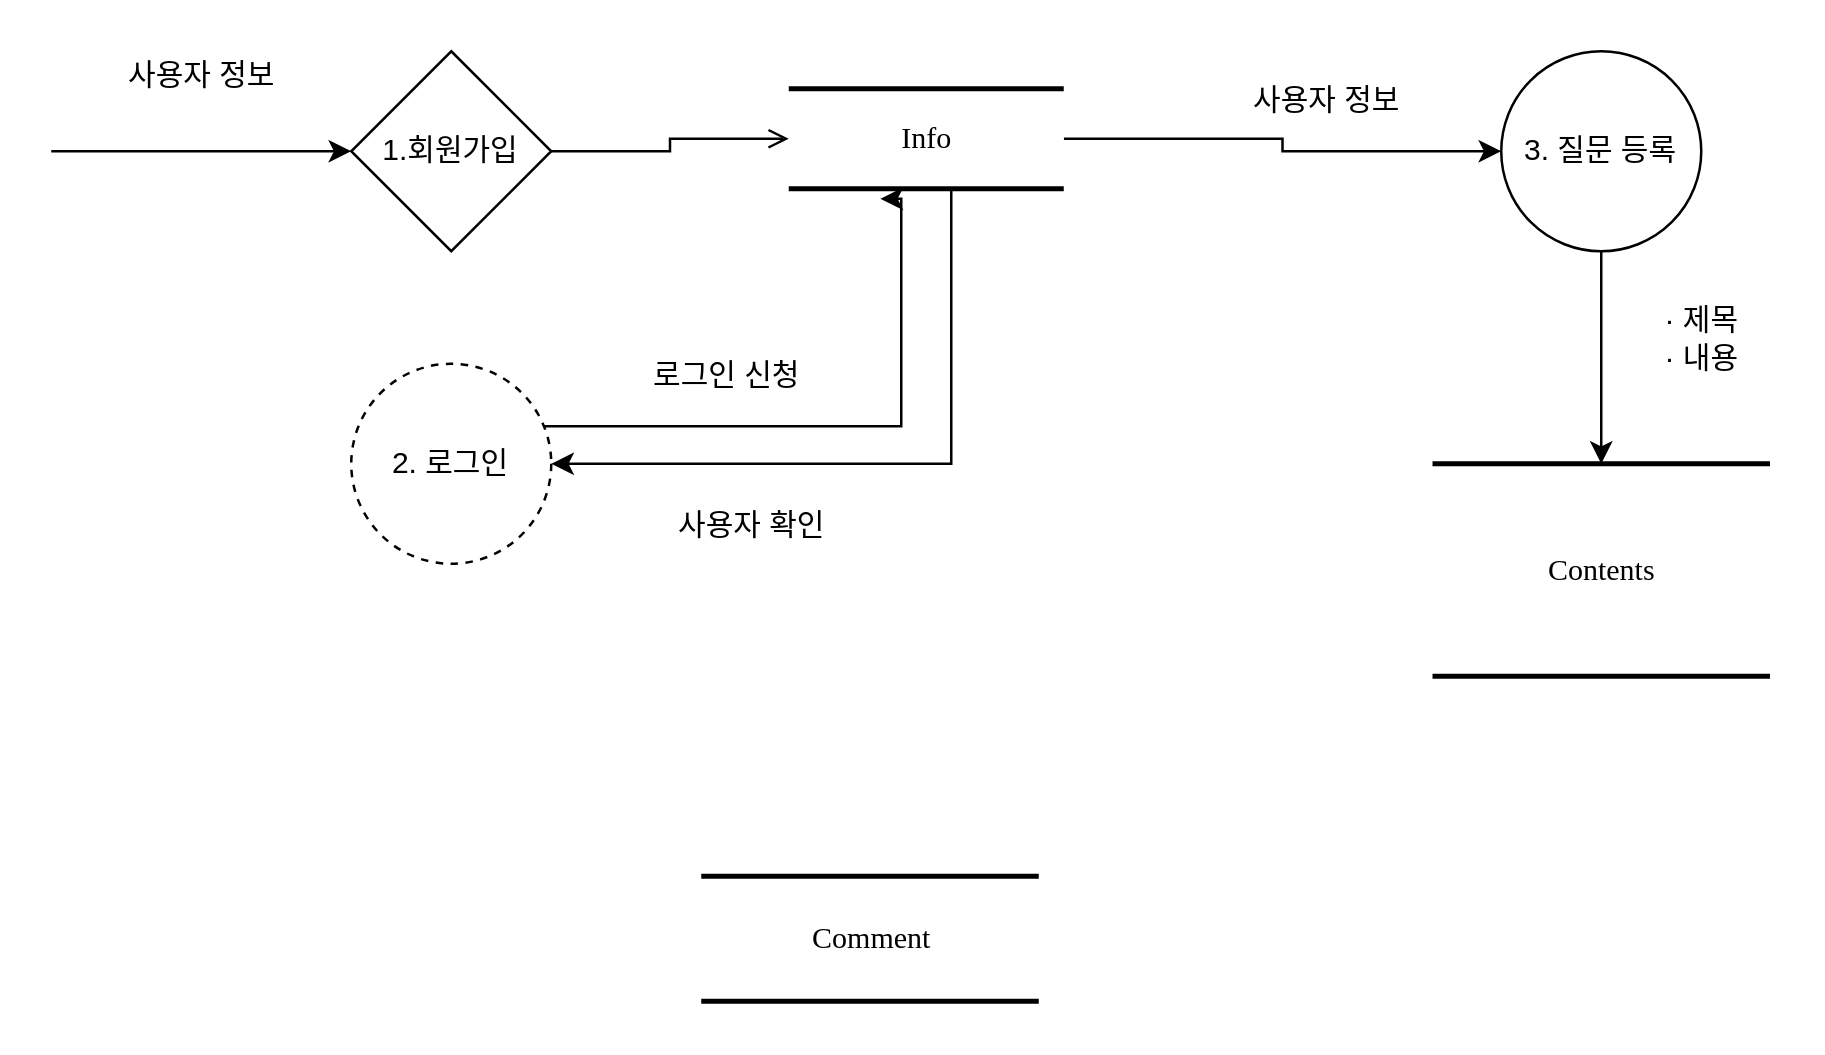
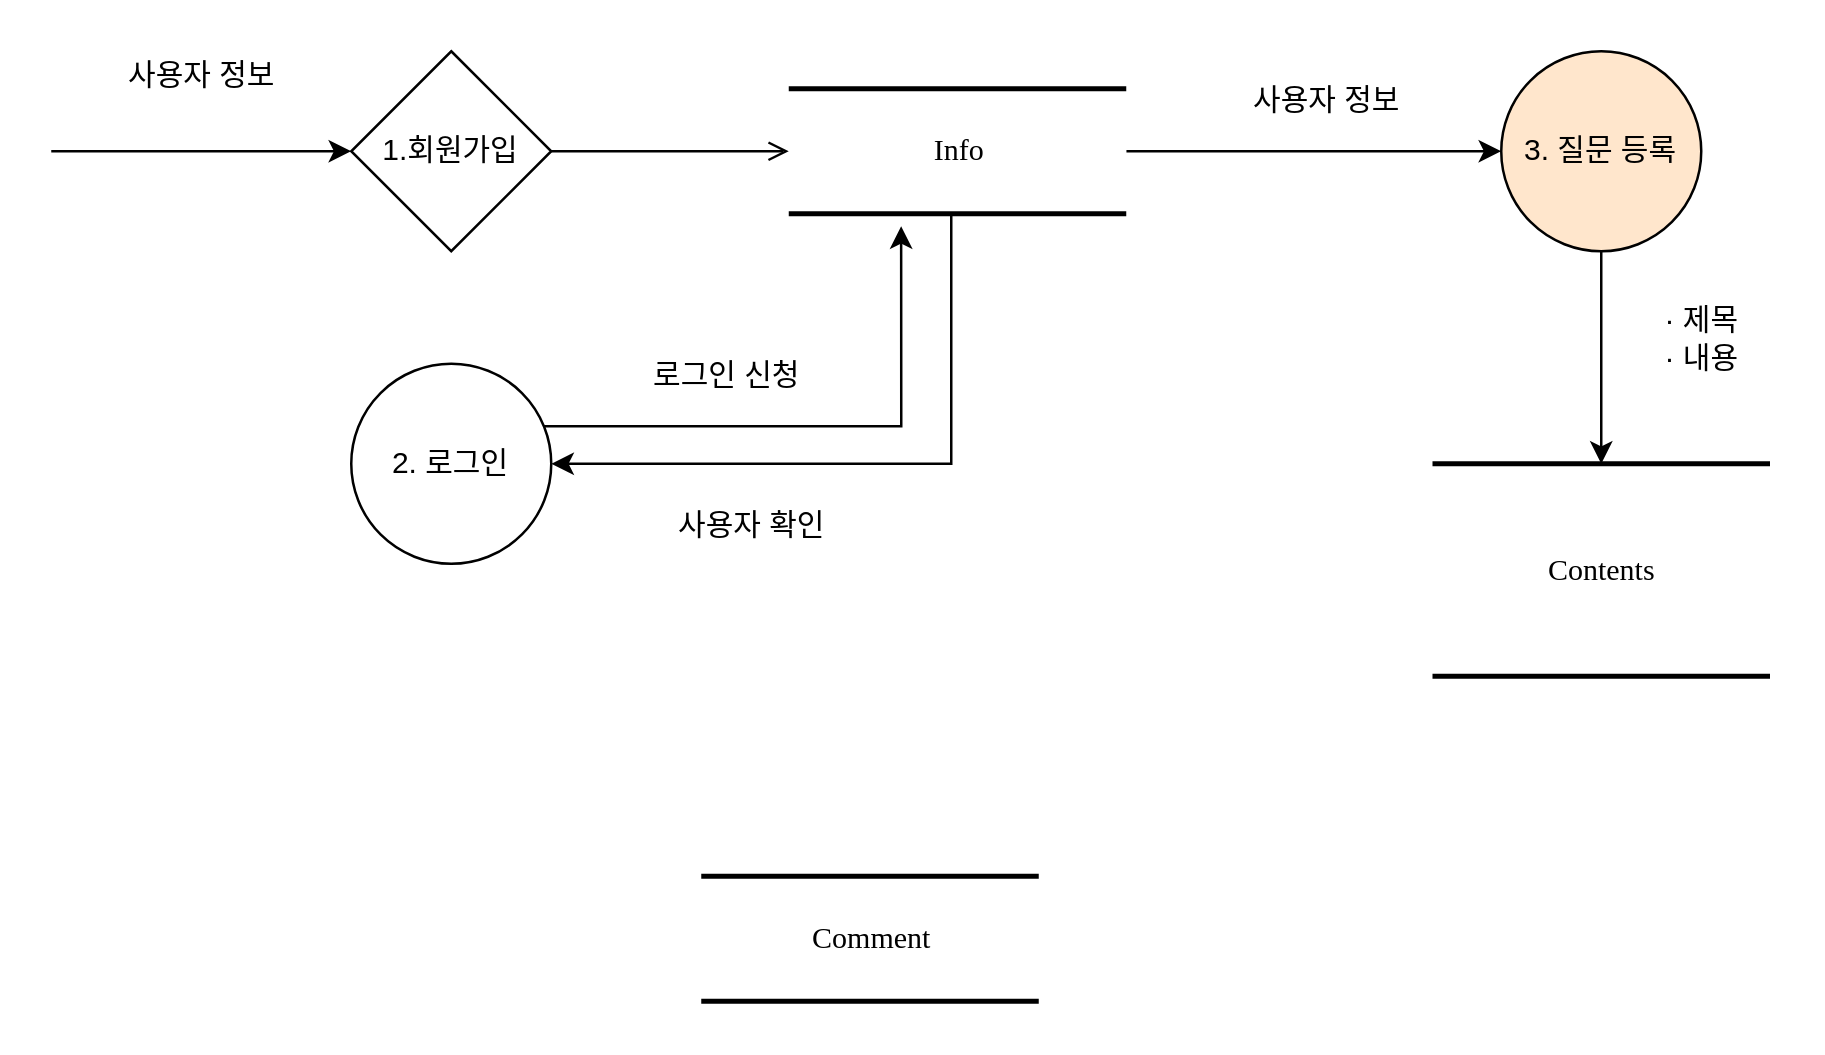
(926, 139) -> (958, 151)
(1601, 151) -> (1601, 151)
(451, 464) -> (451, 464)
